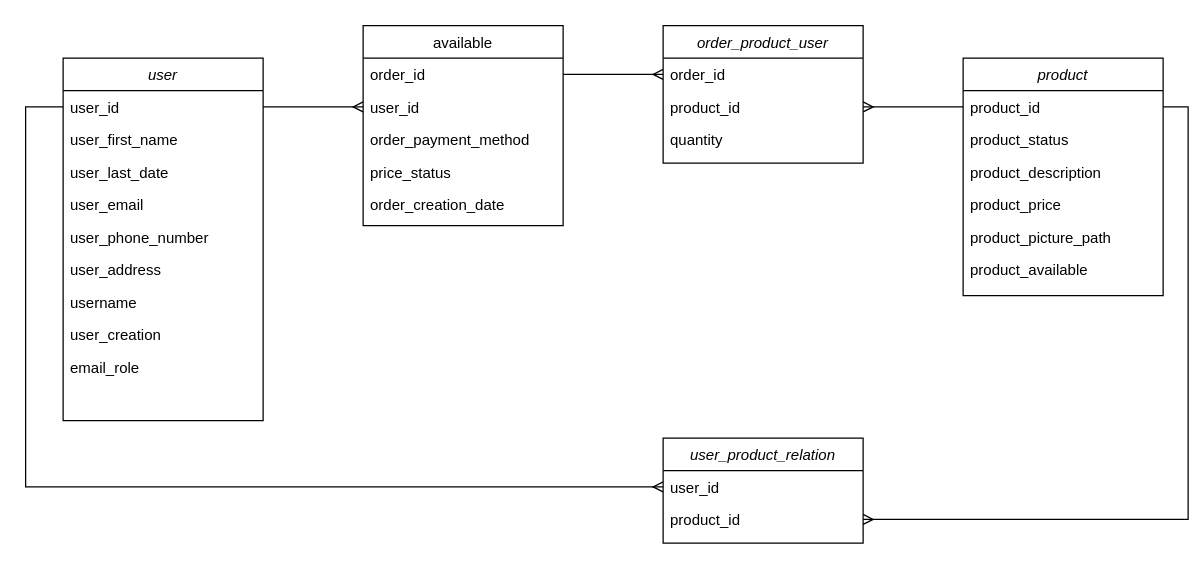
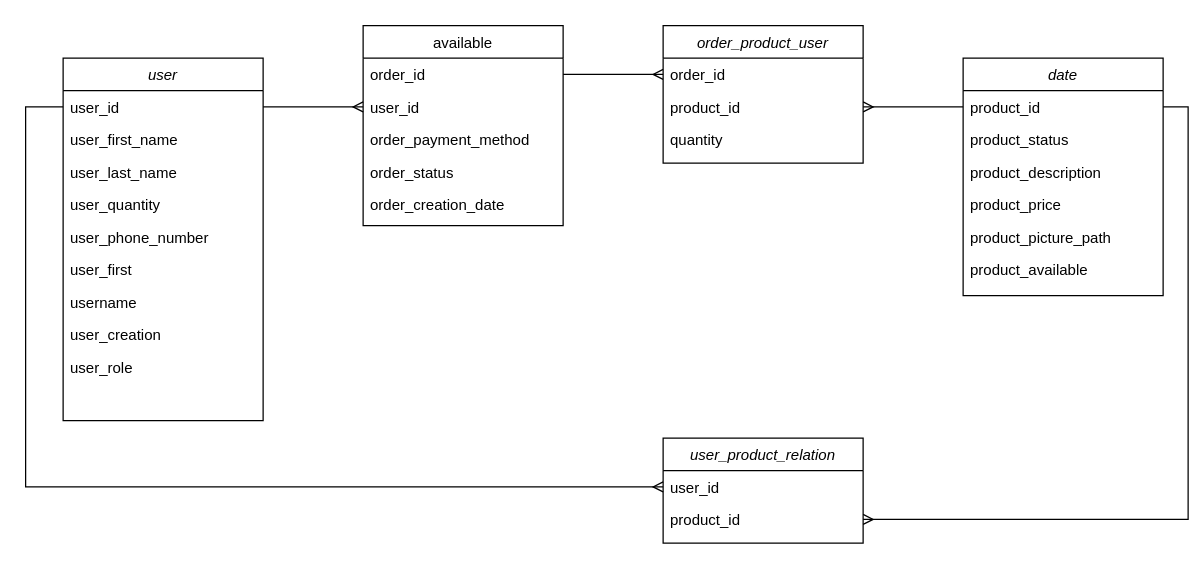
(1063, 75) -> (1063, 75)
(127, 173) -> (127, 173)
(418, 173) -> (420, 173)
(108, 205) -> (123, 205)
(120, 270) -> (110, 270)
(106, 368) -> (106, 368)
